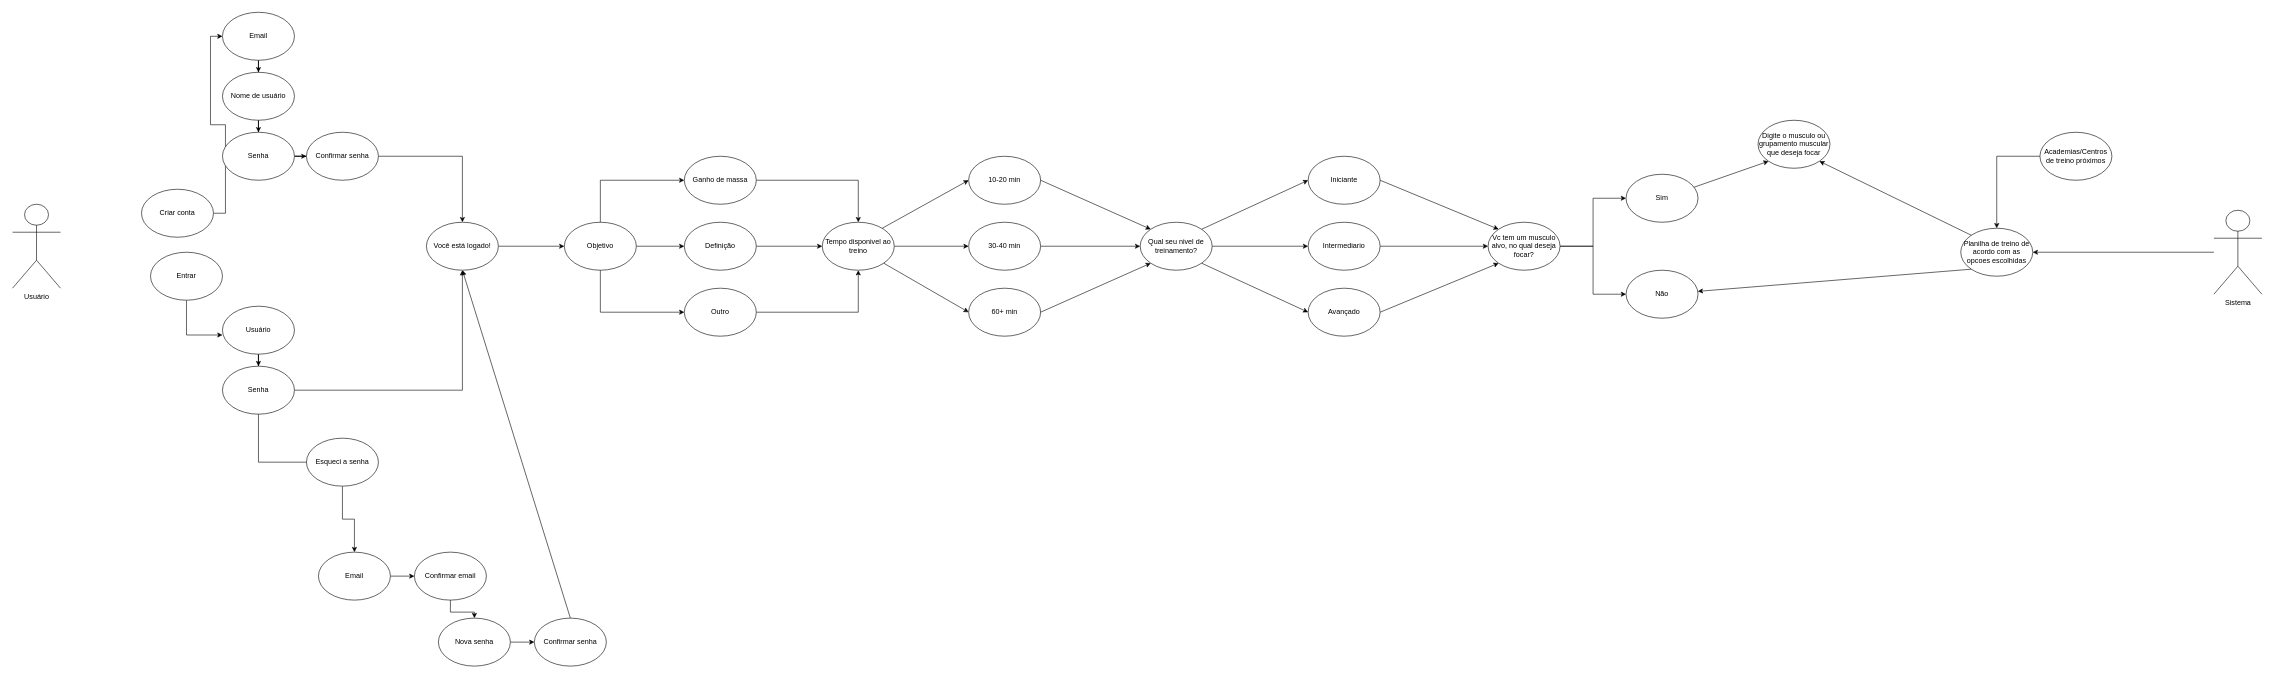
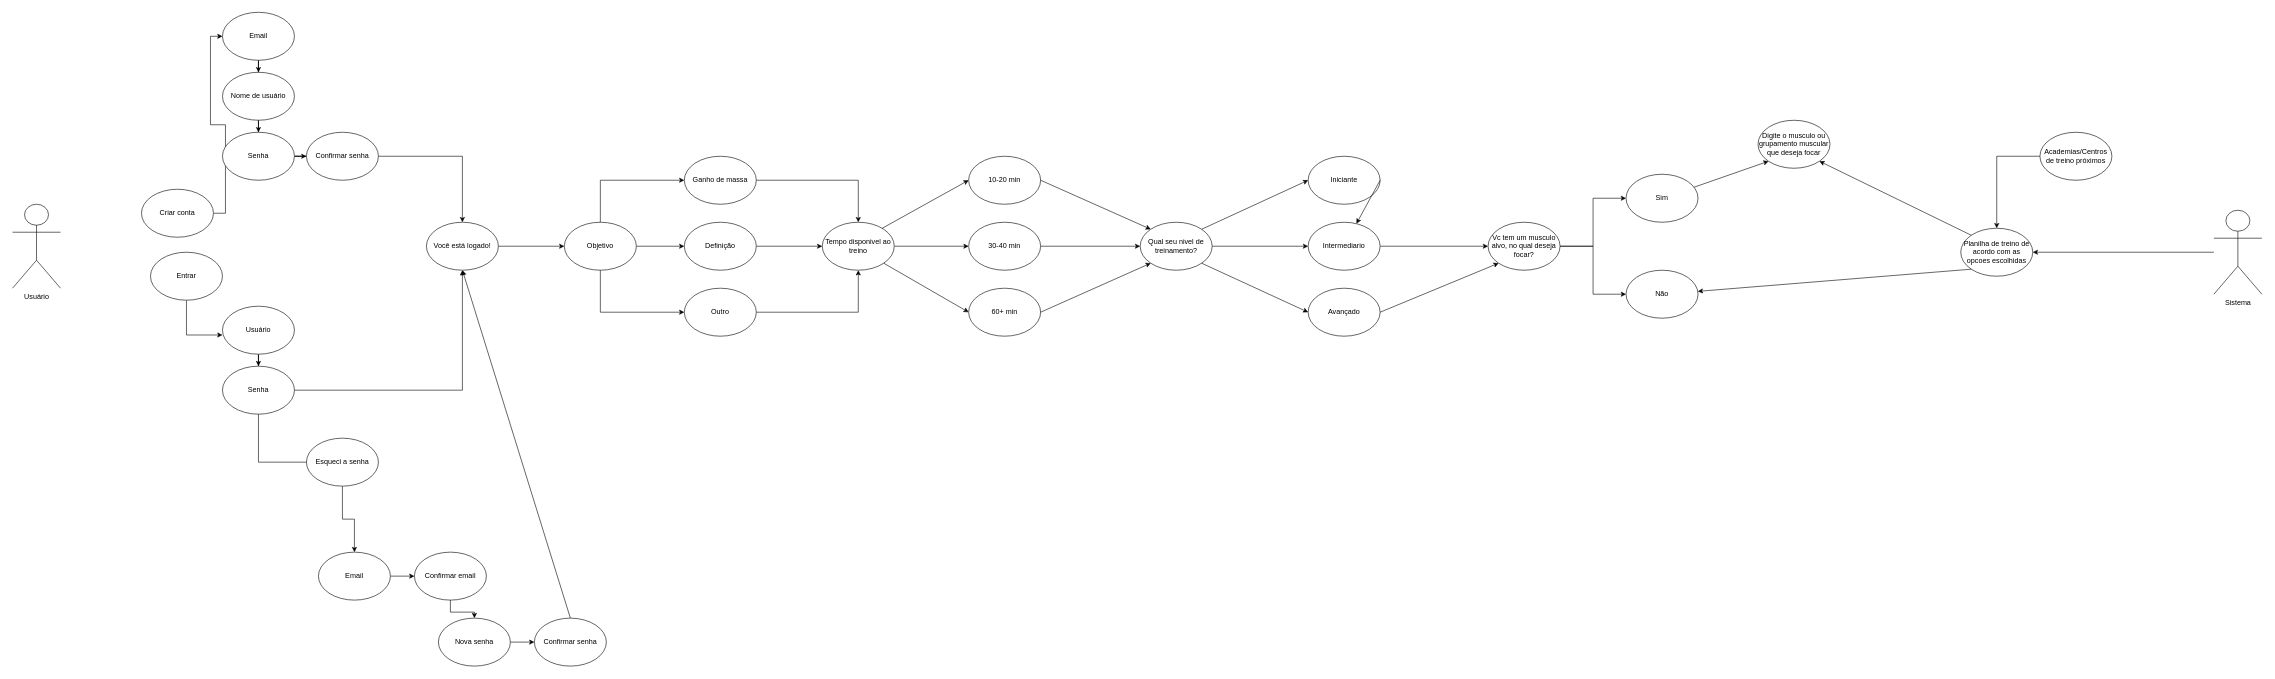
(1438, 204) -> (1369, 201)
